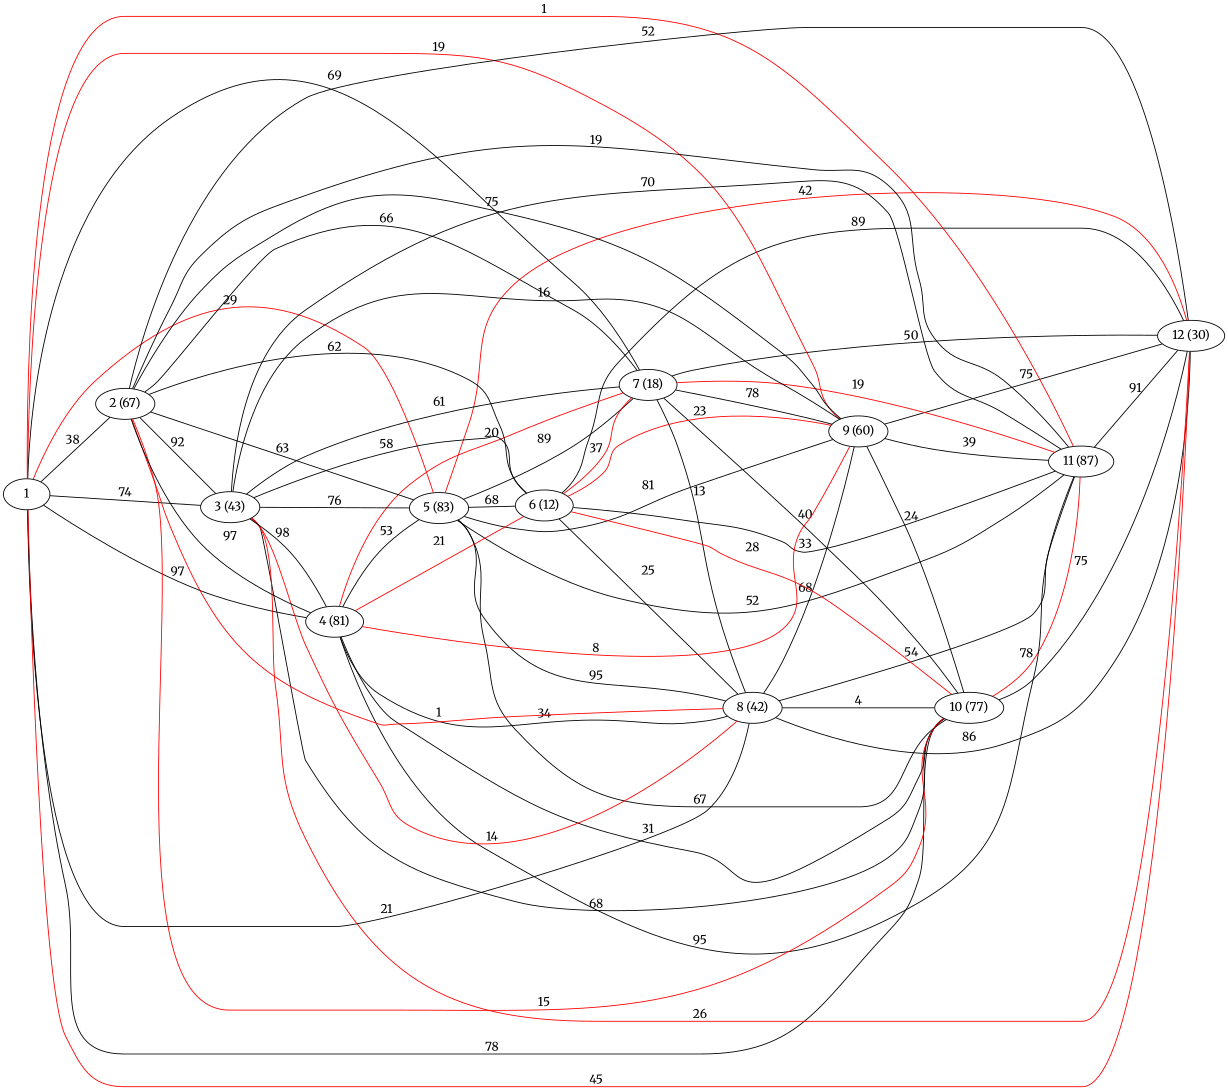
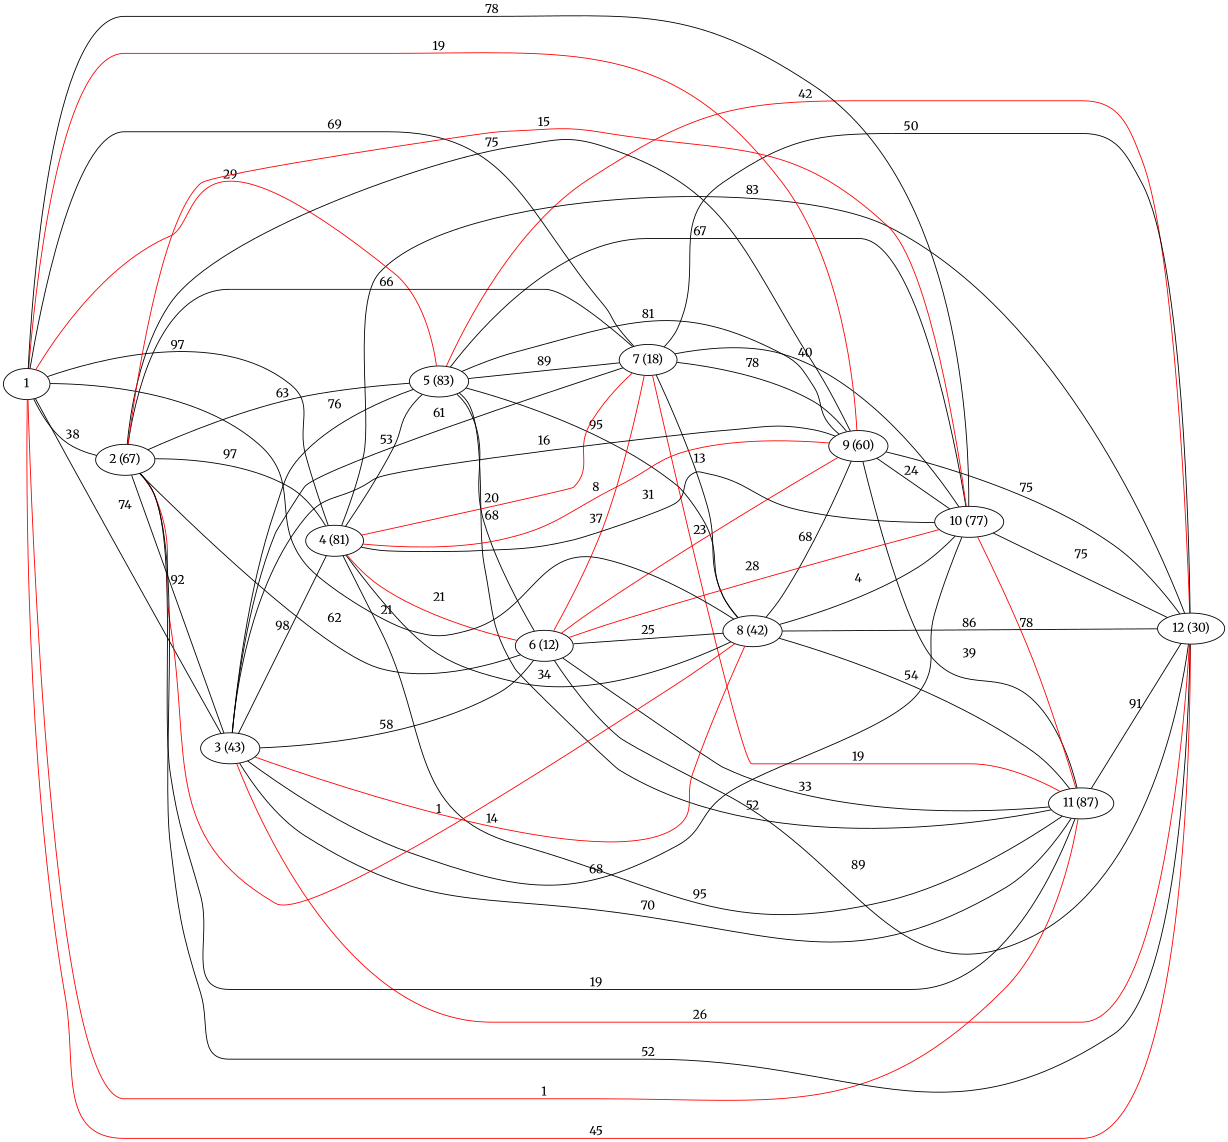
none -> (747, 199)
